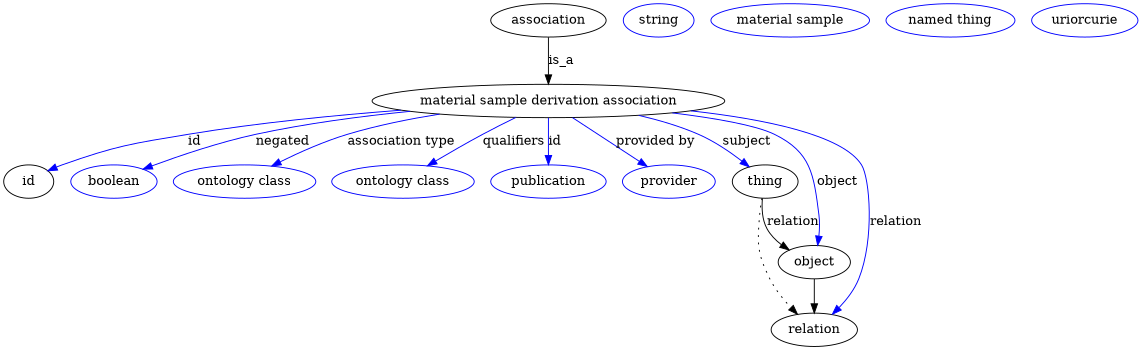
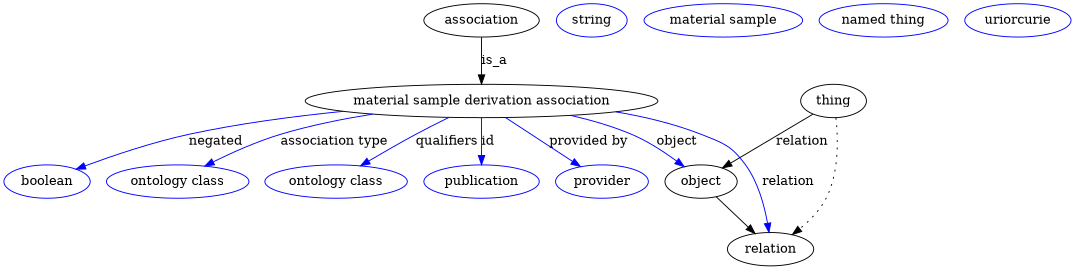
(693, 132) -> none
(29, 182) -> none
